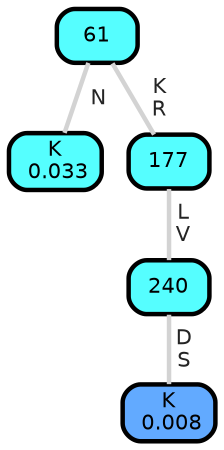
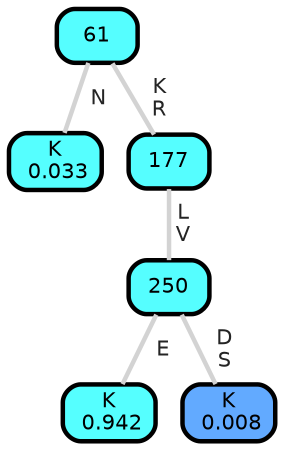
(169, 287) -> (169, 287)
none -> (109, 413)
